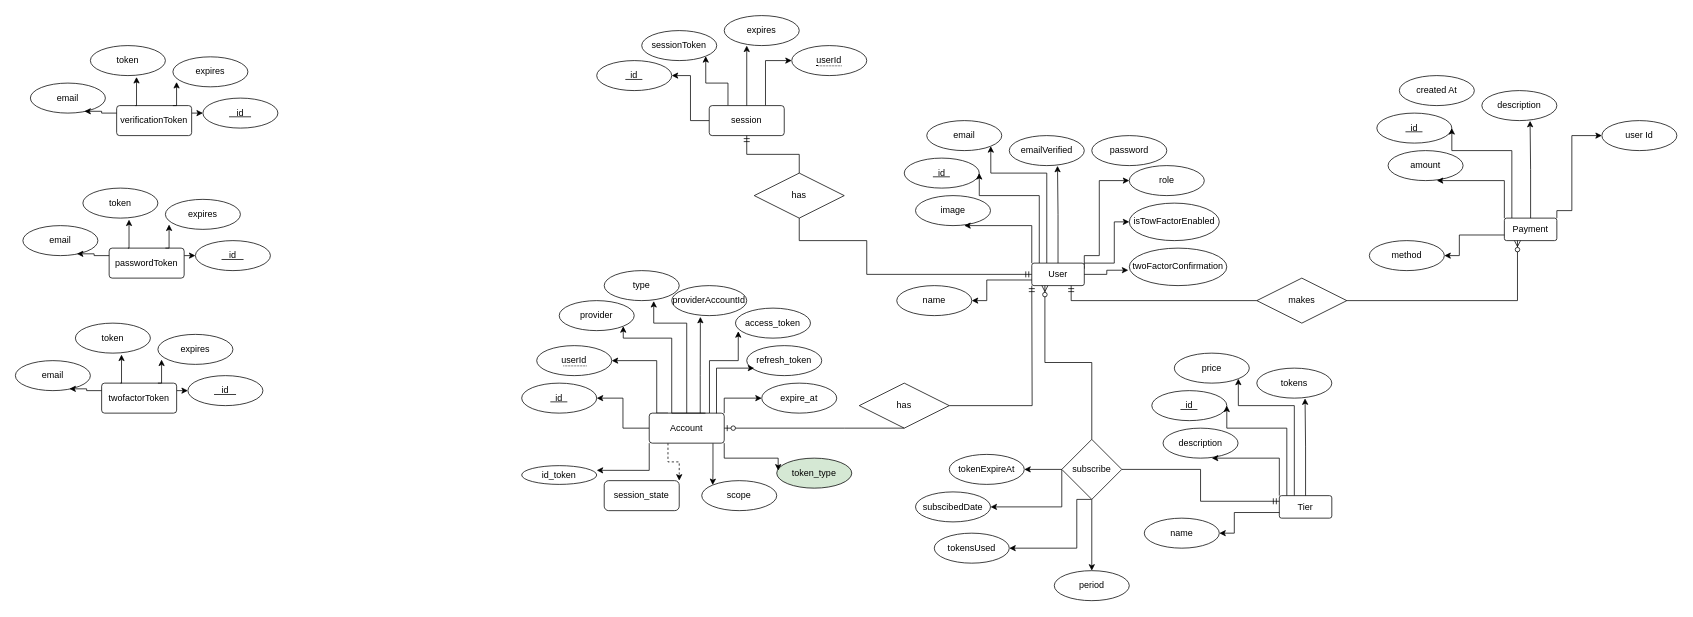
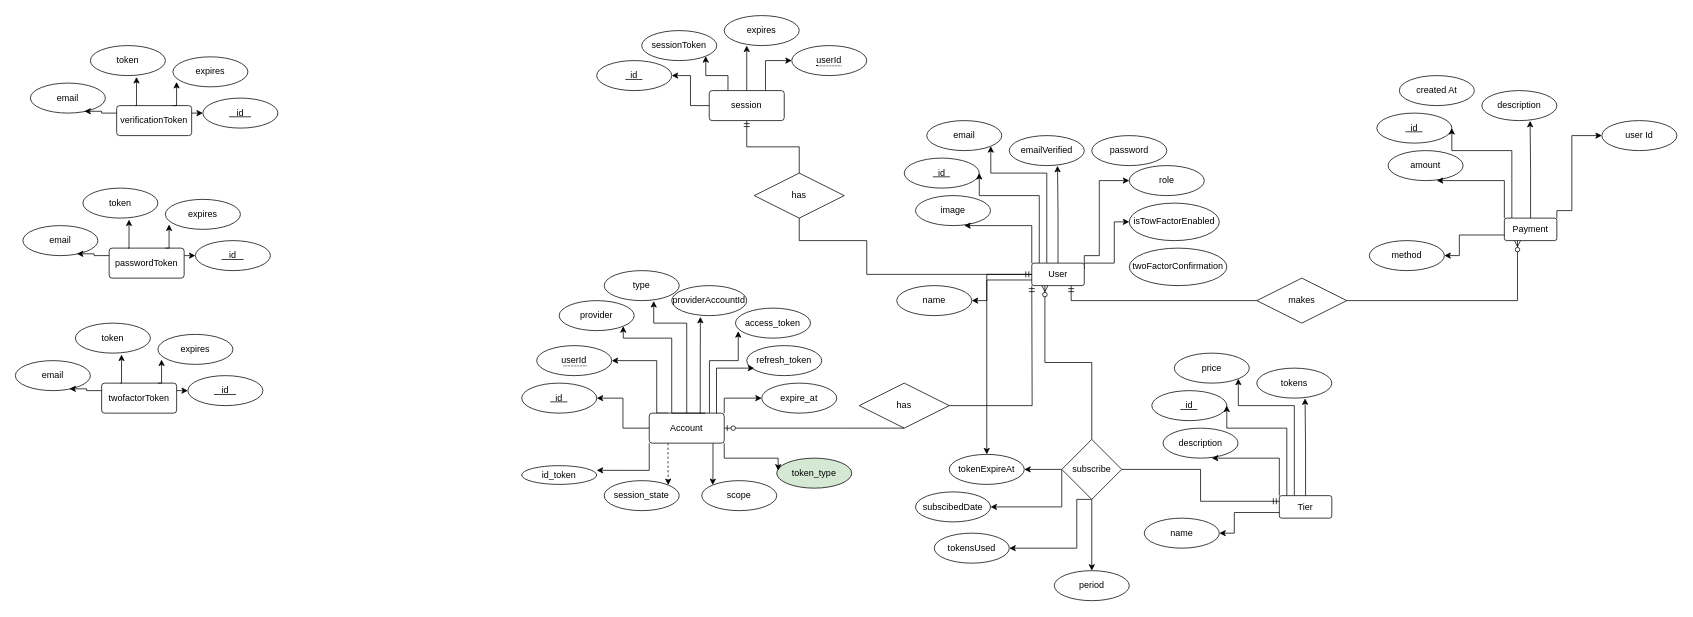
(747, 120) -> (747, 105)
(1106, 274) -> (987, 375)
(642, 495) -> (642, 495)
